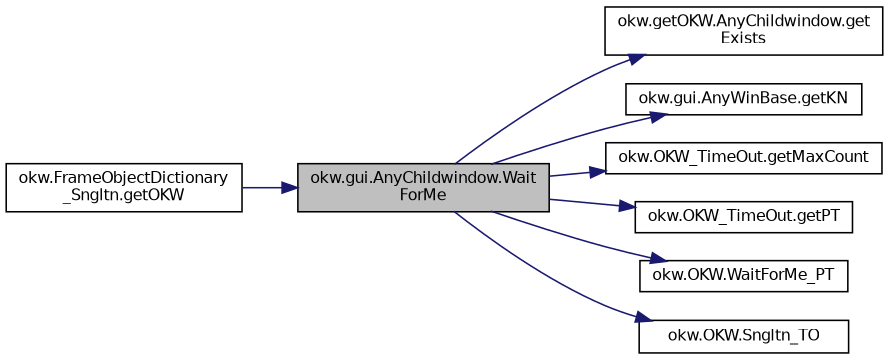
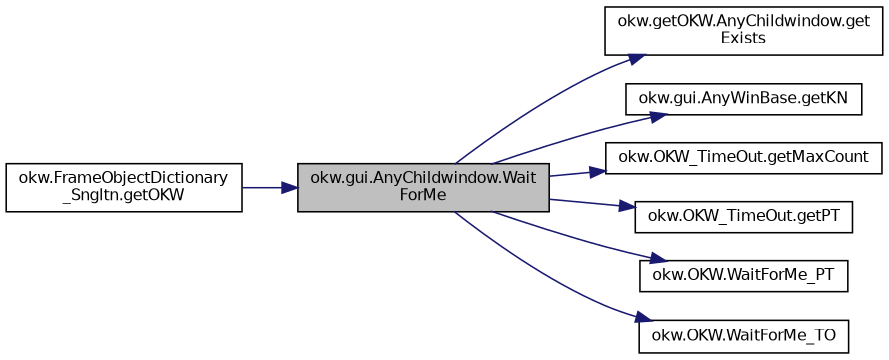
(744, 337) -> (744, 337)
